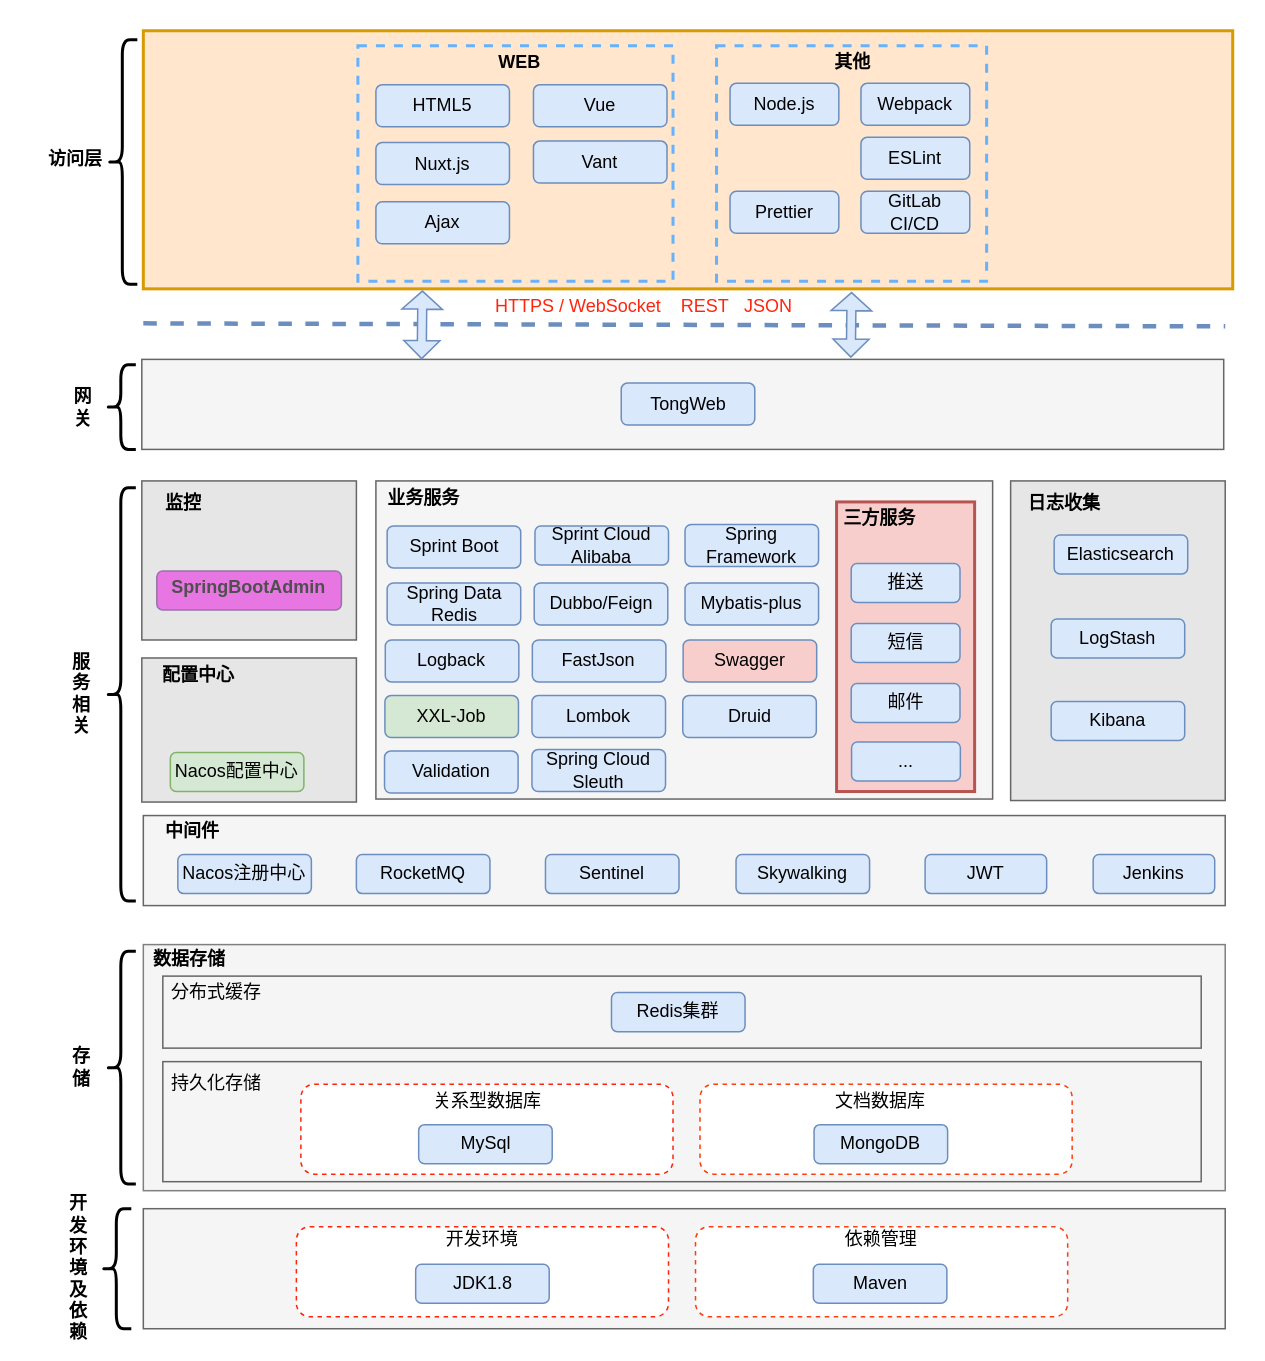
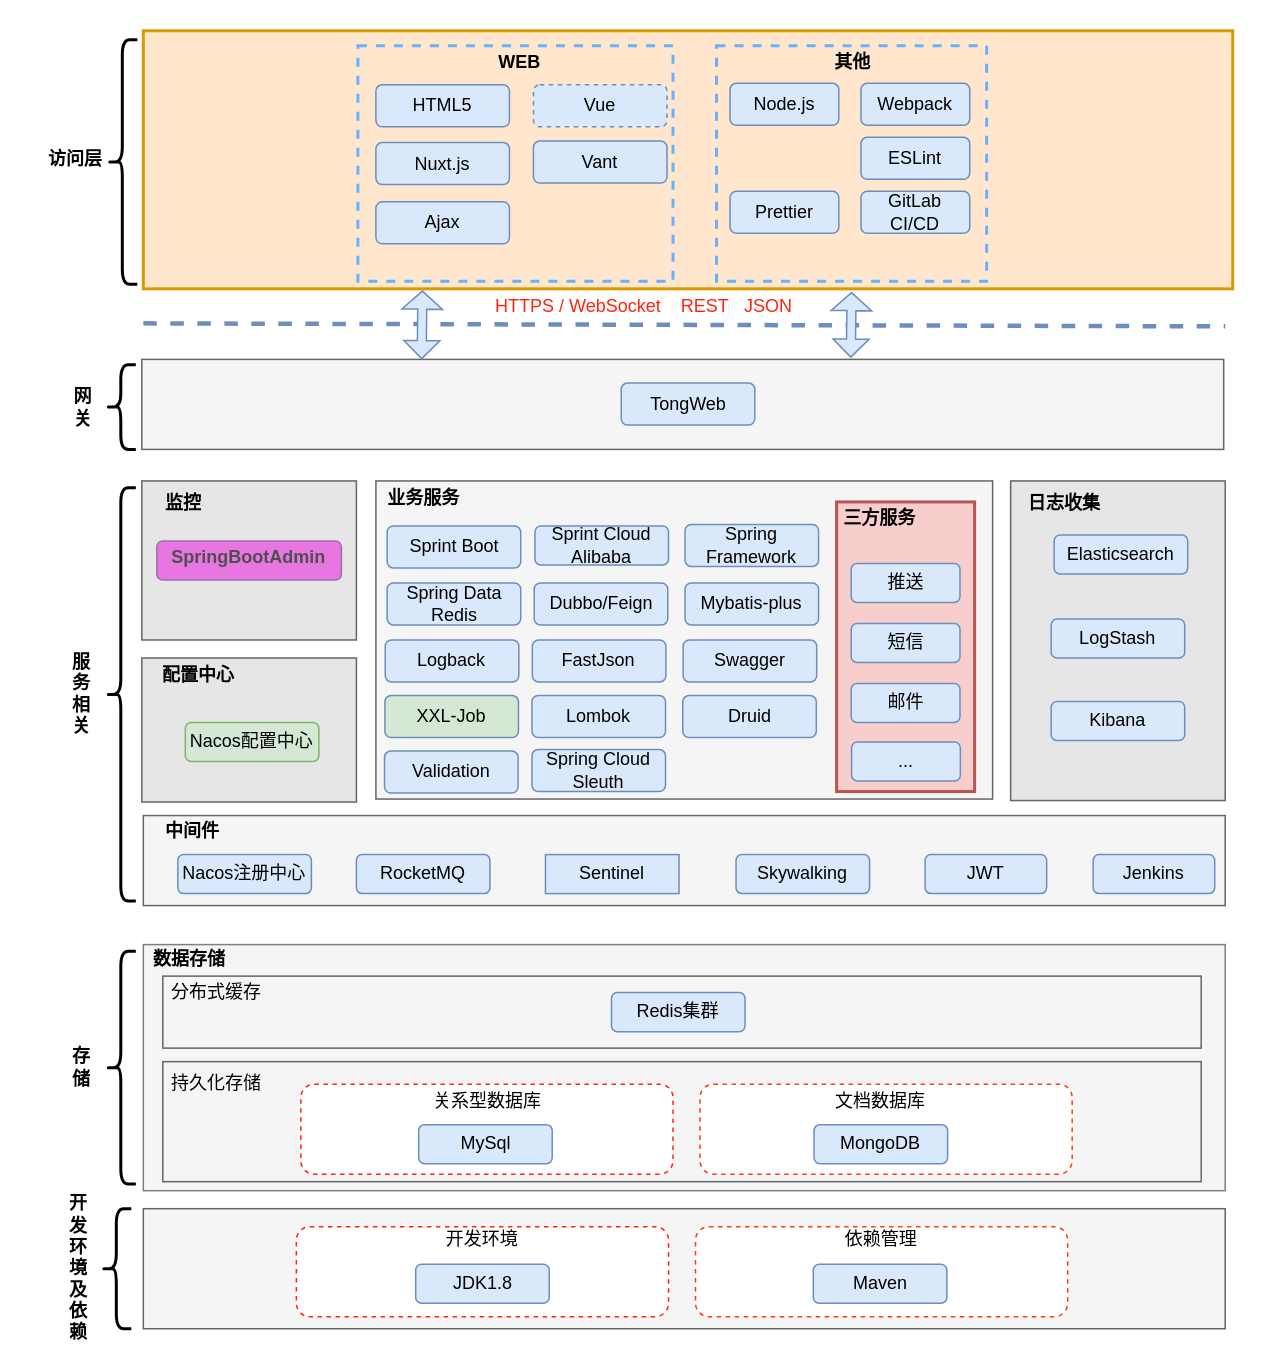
(600, 106) -> (600, 106)
(249, 590) -> (249, 560)
(750, 661) -> (750, 661)
(237, 772) -> (252, 742)
(612, 874) -> (612, 874)
